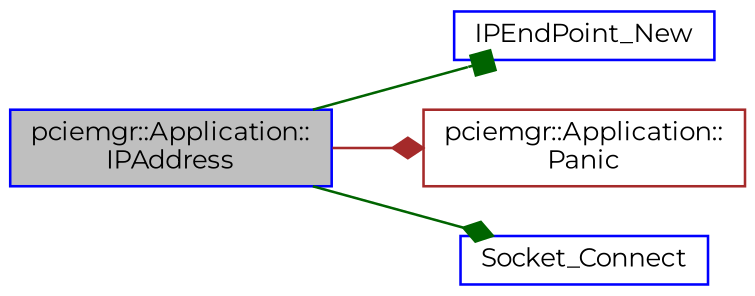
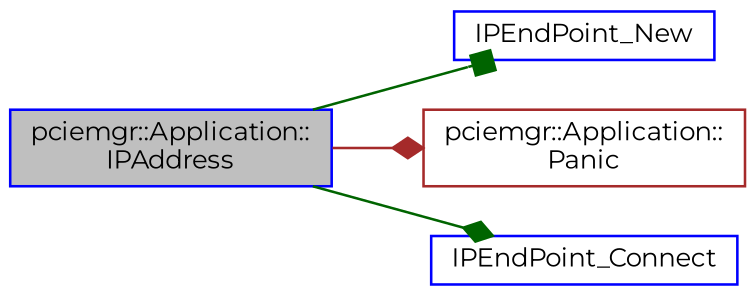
(584, 260) -> (584, 260)
